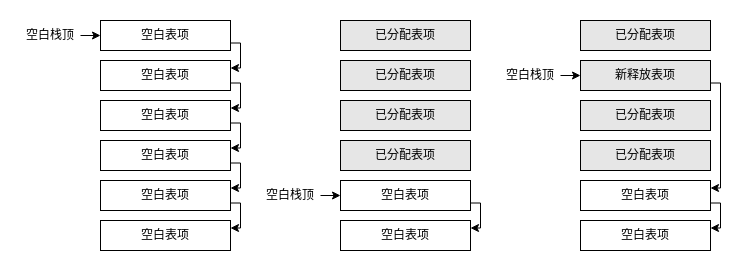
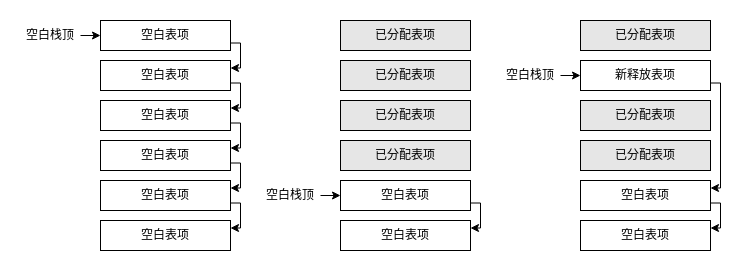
(646, 76) -> (646, 76)
